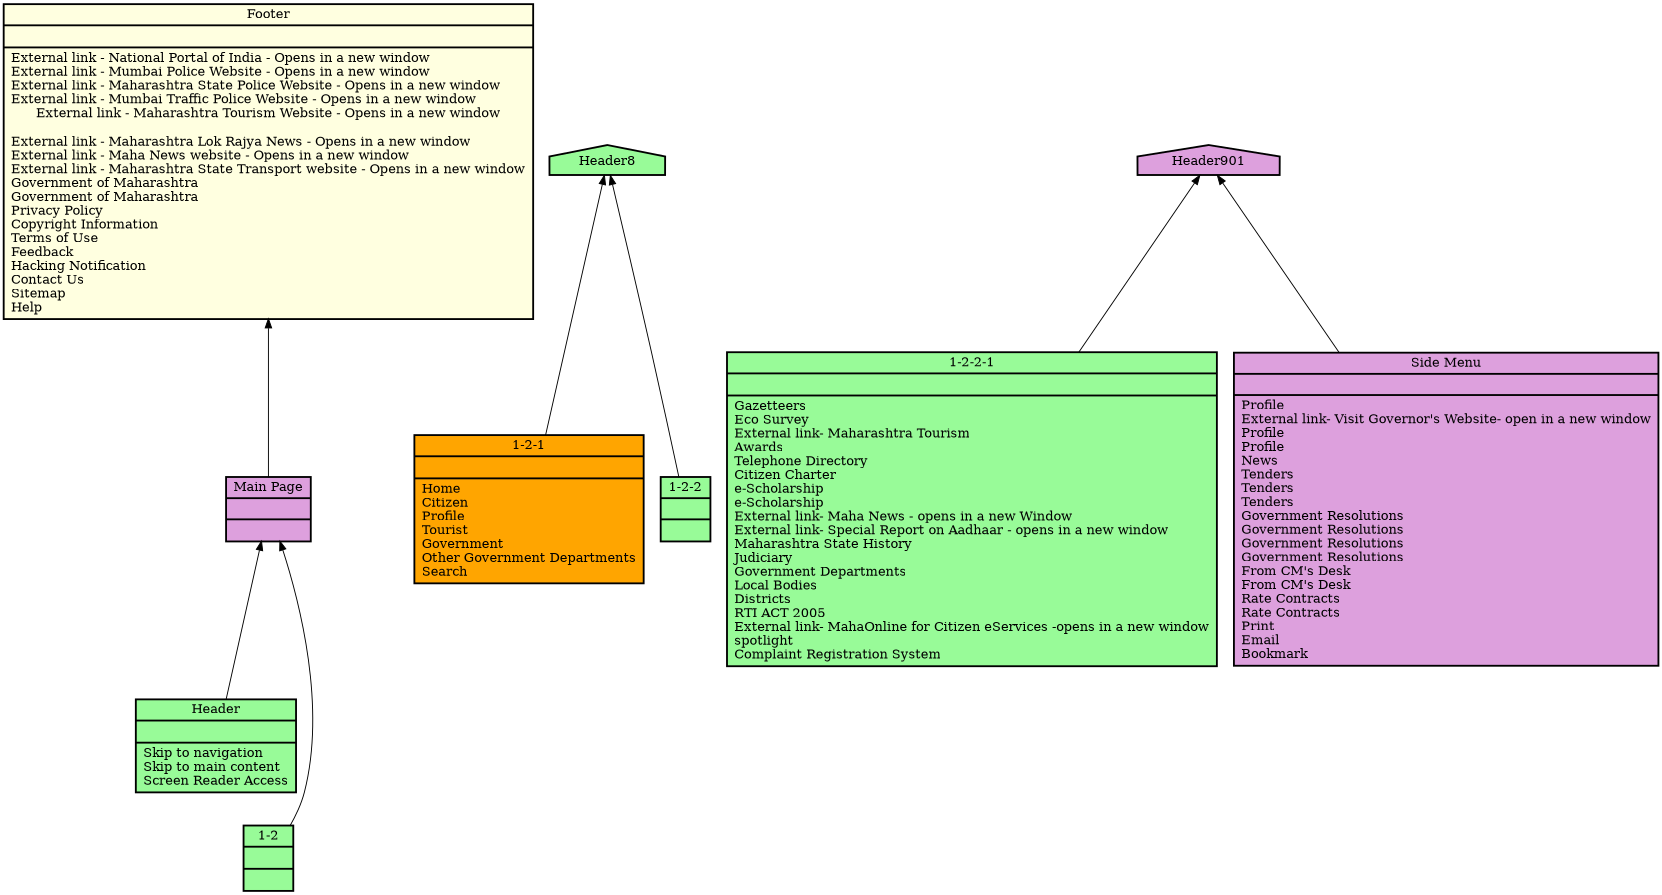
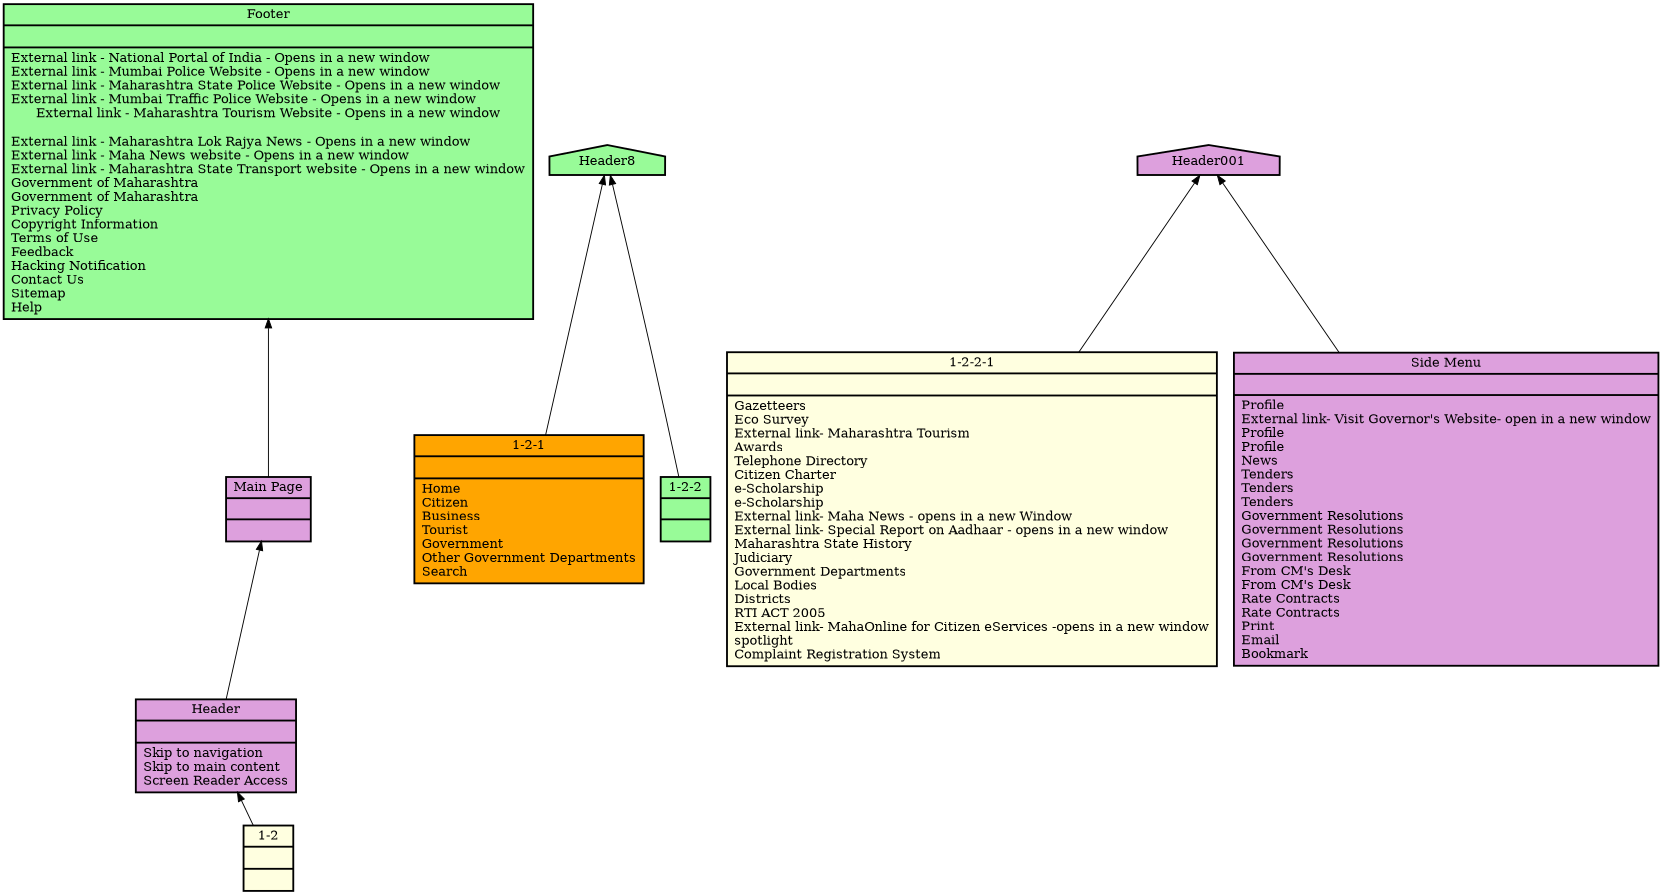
(268, 162) -> (268, 162)
(1209, 162) -> (1209, 162)
(972, 509) -> (972, 509)
(443, 517) -> (451, 517)
(311, 688) -> (247, 813)
(216, 746) -> (216, 746)
(268, 858) -> (268, 858)
